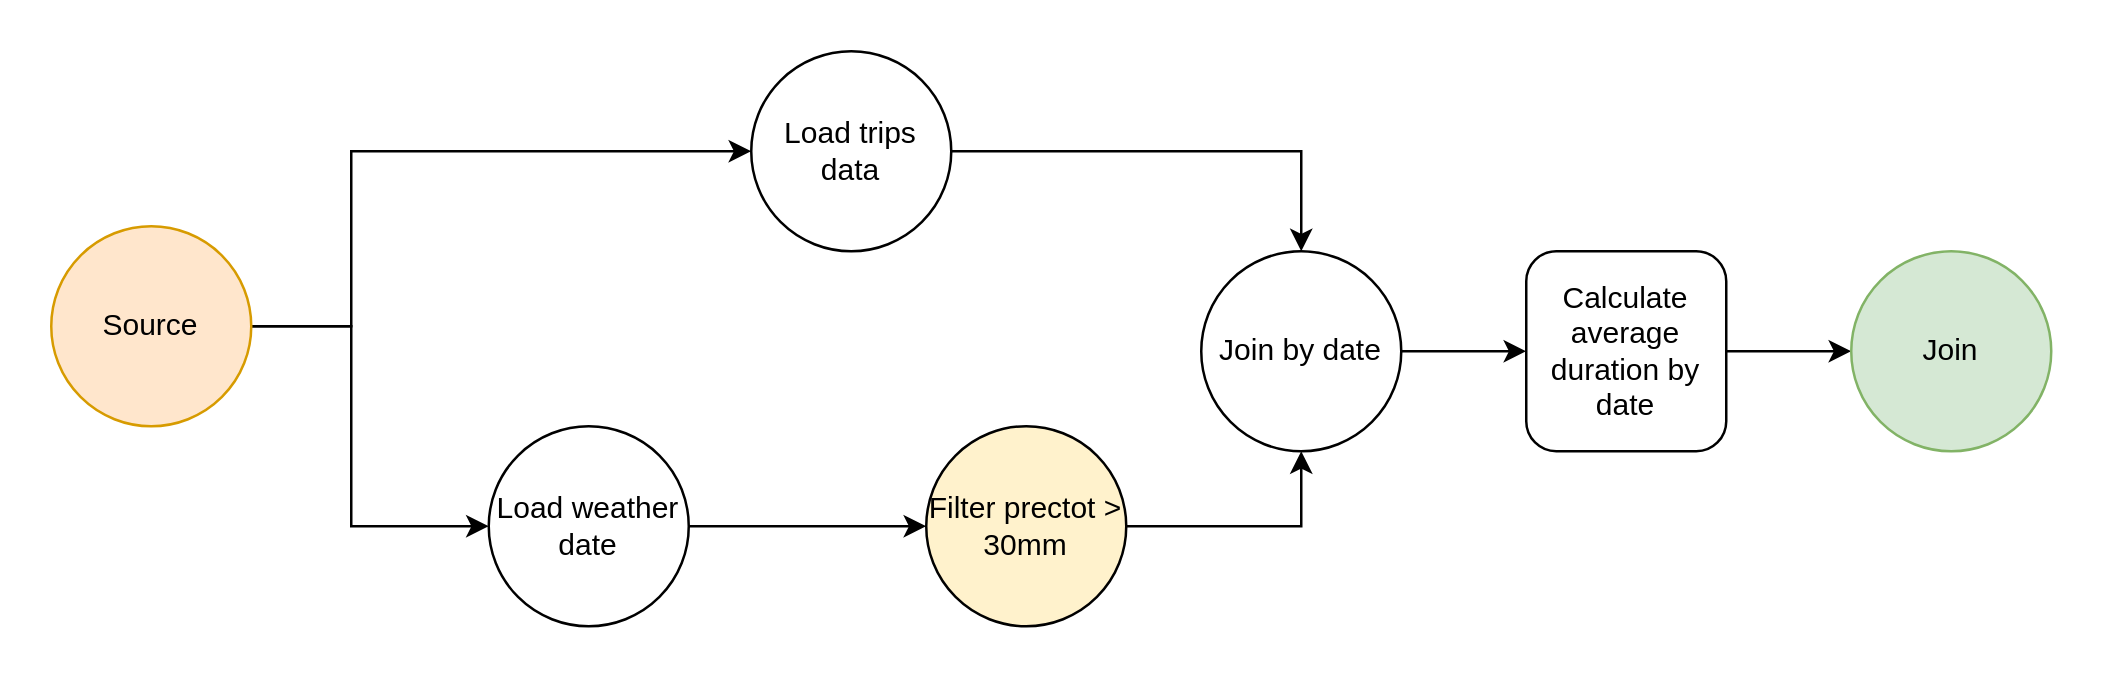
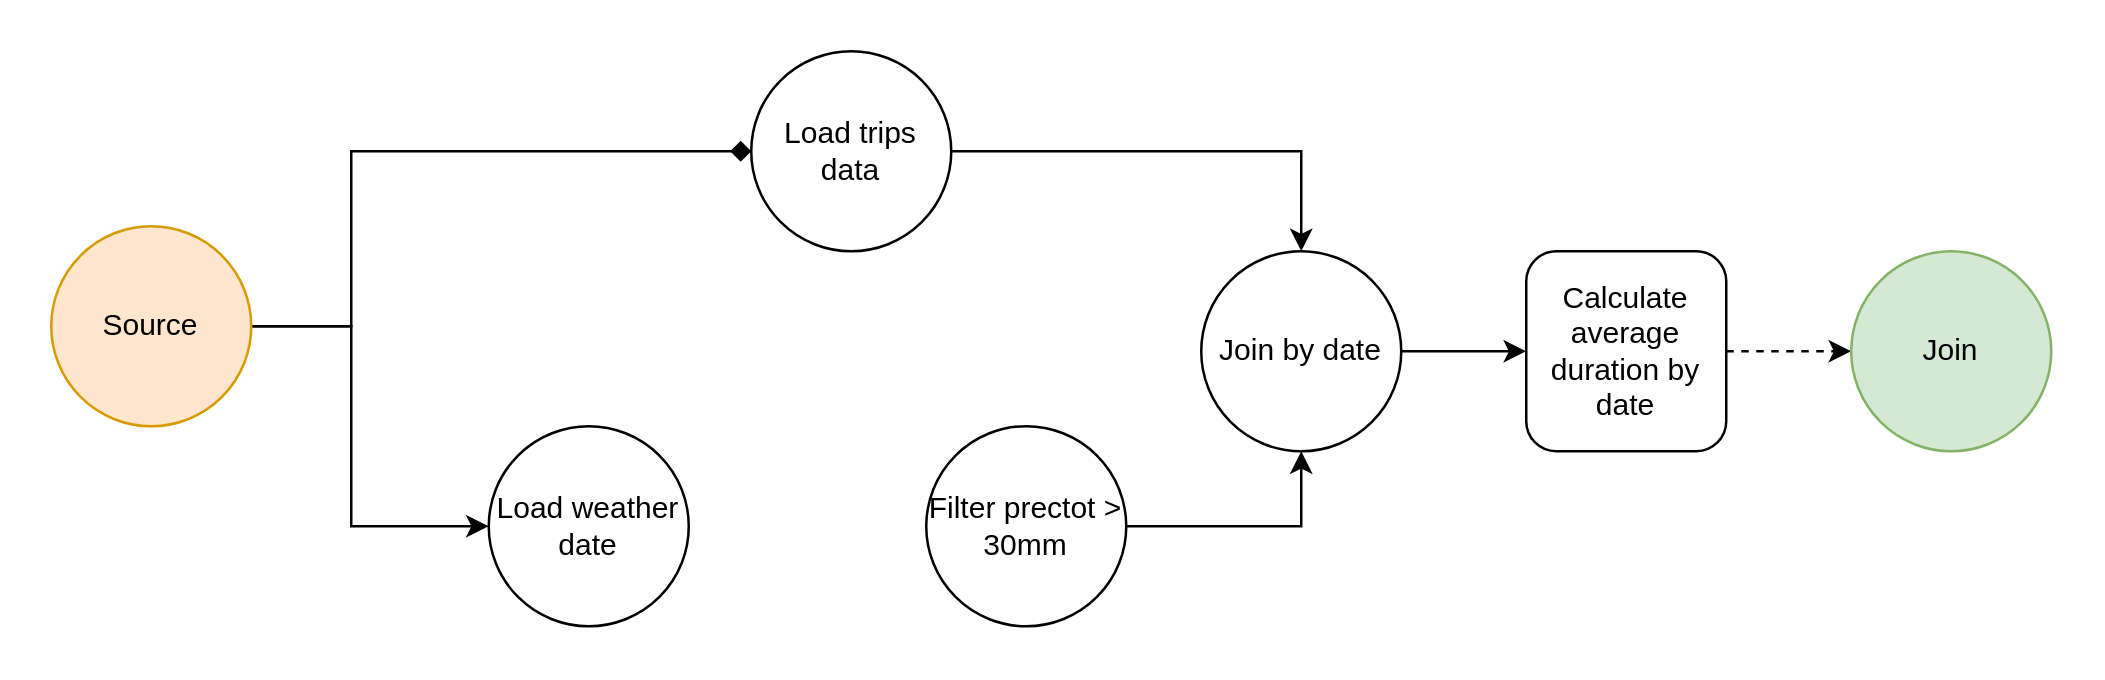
(732, 151) -> (731, 151)
(1782, 351) -> (1782, 351)
(799, 526) -> none
(1026, 526) -> (1026, 526)
